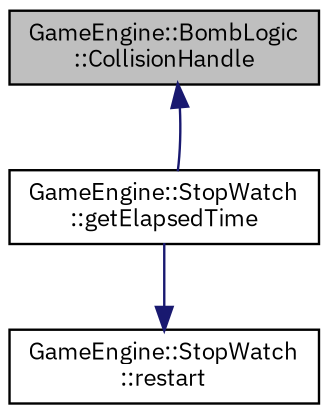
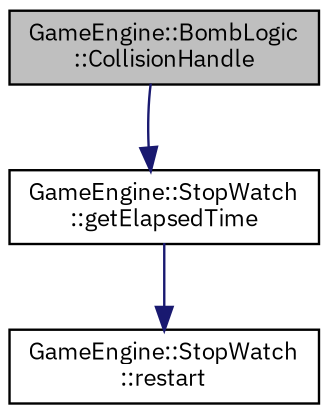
(180, 139) -> (148, 115)
